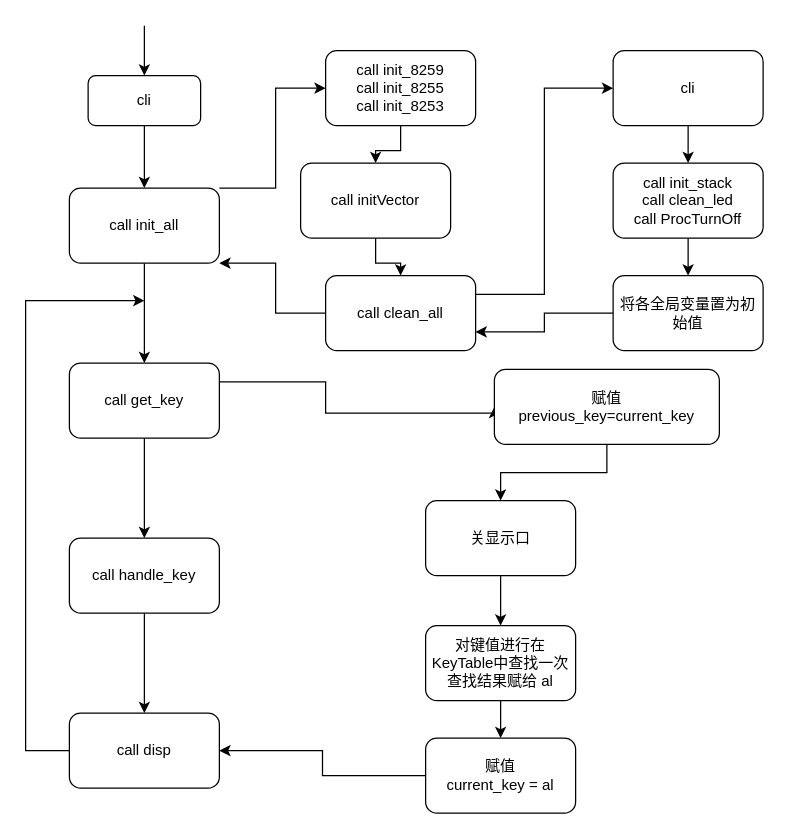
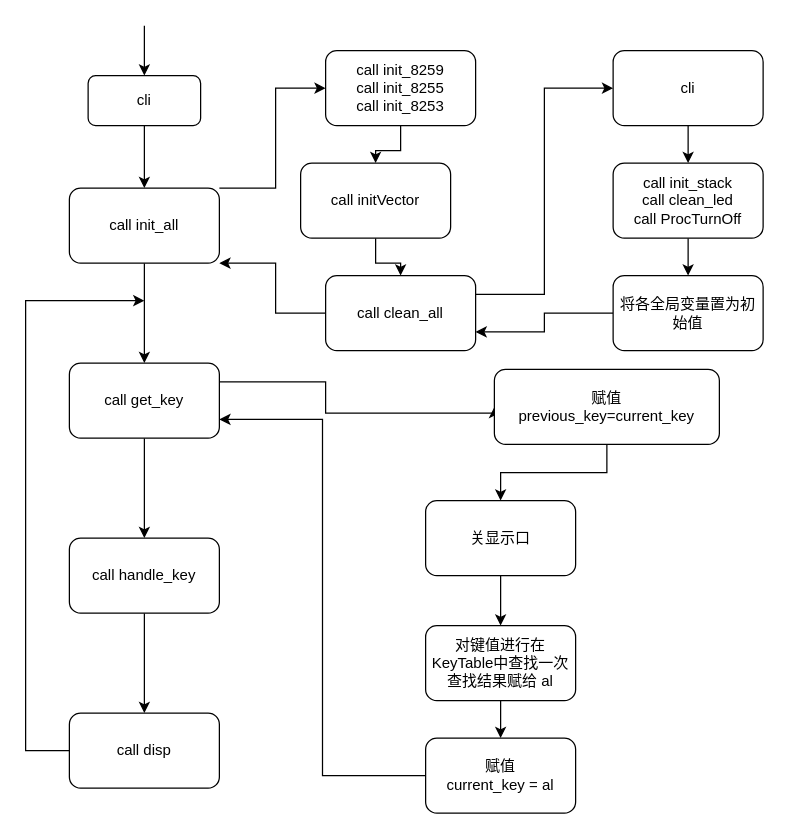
(275, 751) -> (323, 538)
